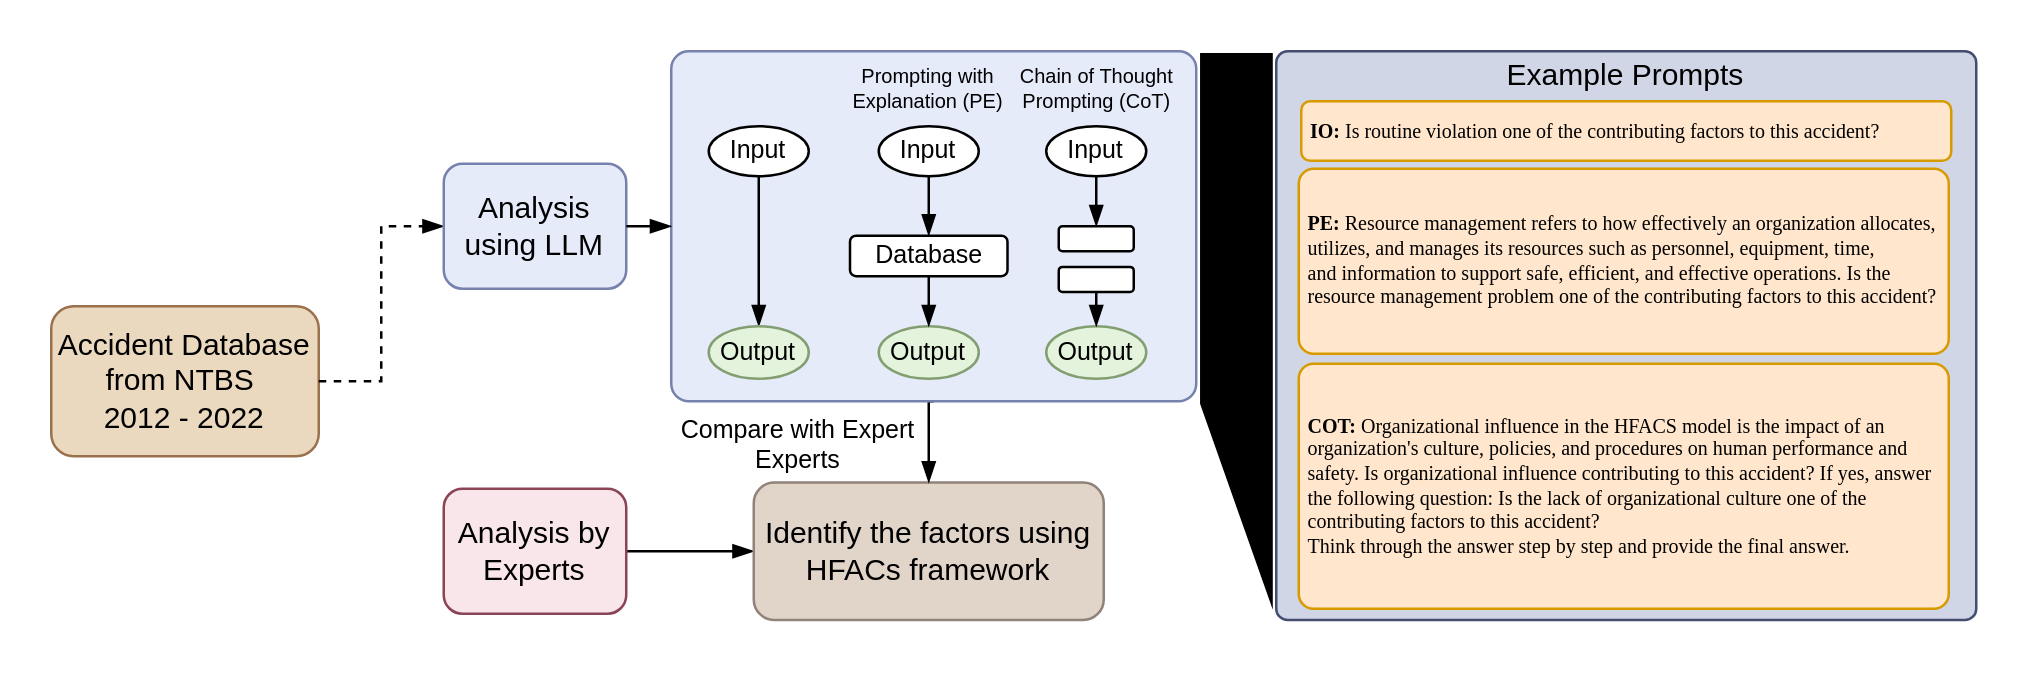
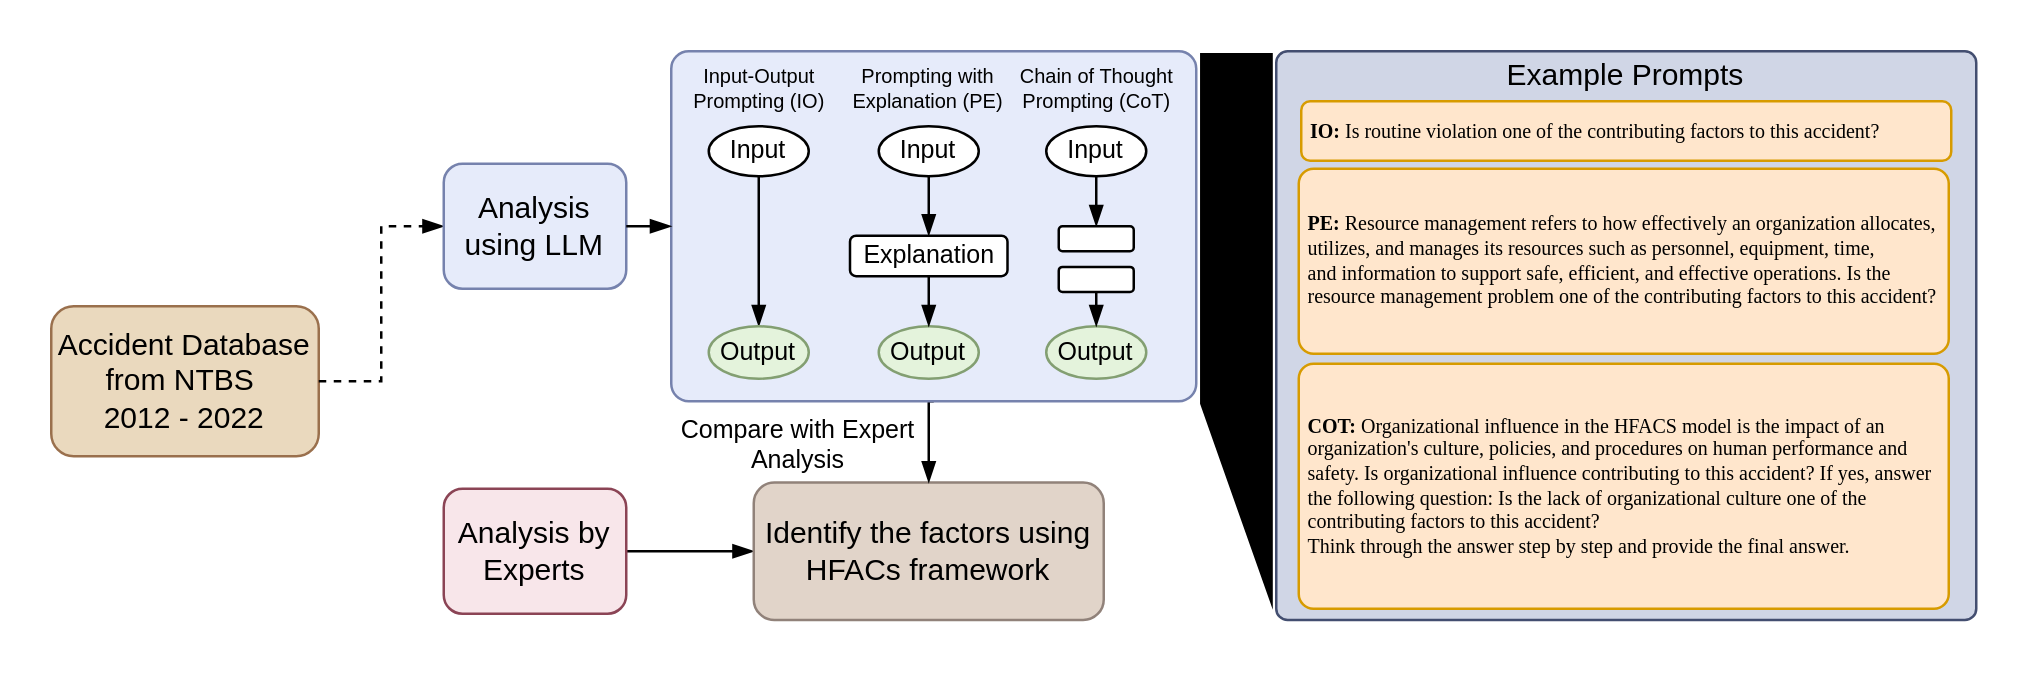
none -> (759, 89)
(930, 254) -> (930, 254)
(799, 444) -> (799, 444)
